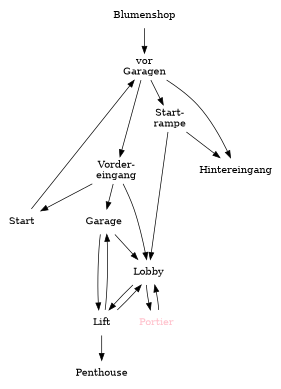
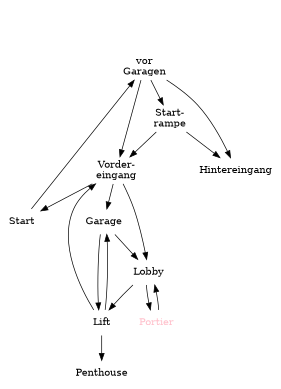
(144, 15) -> none
(160, 192) -> (146, 142)
(127, 300) -> (69, 248)
